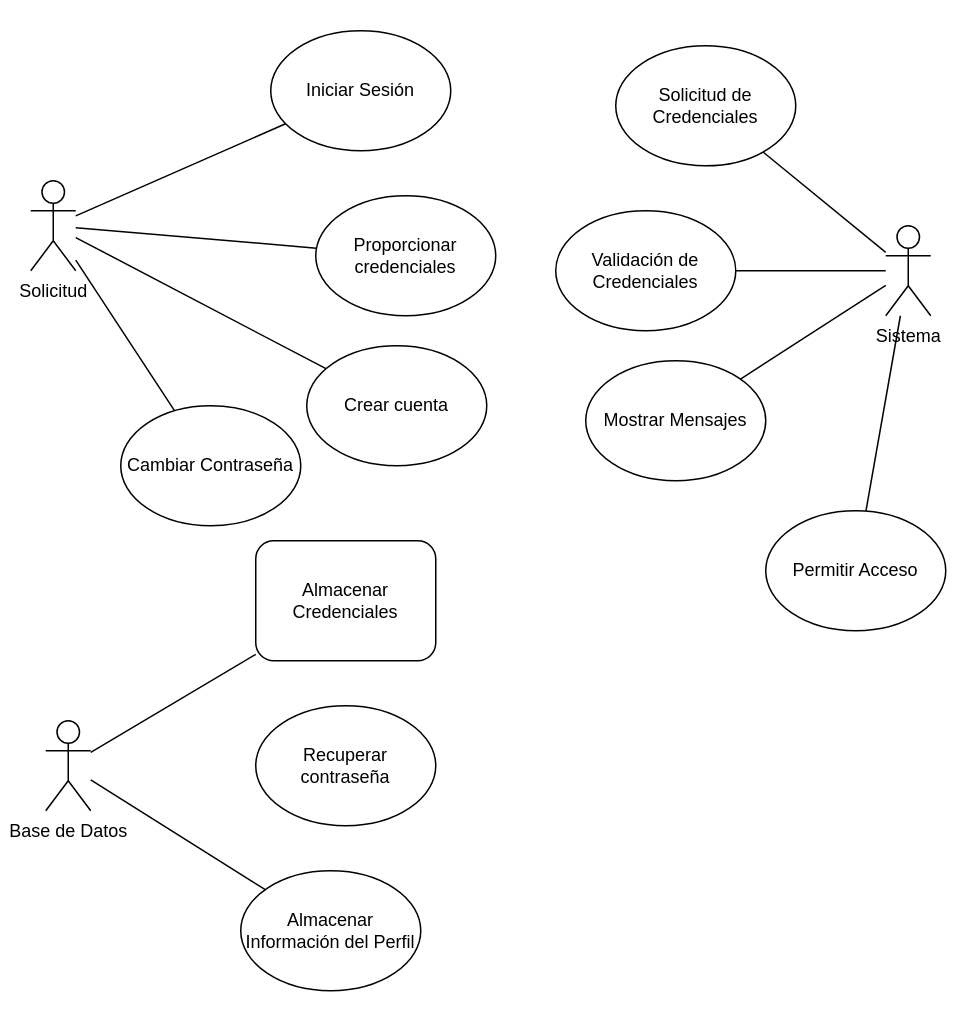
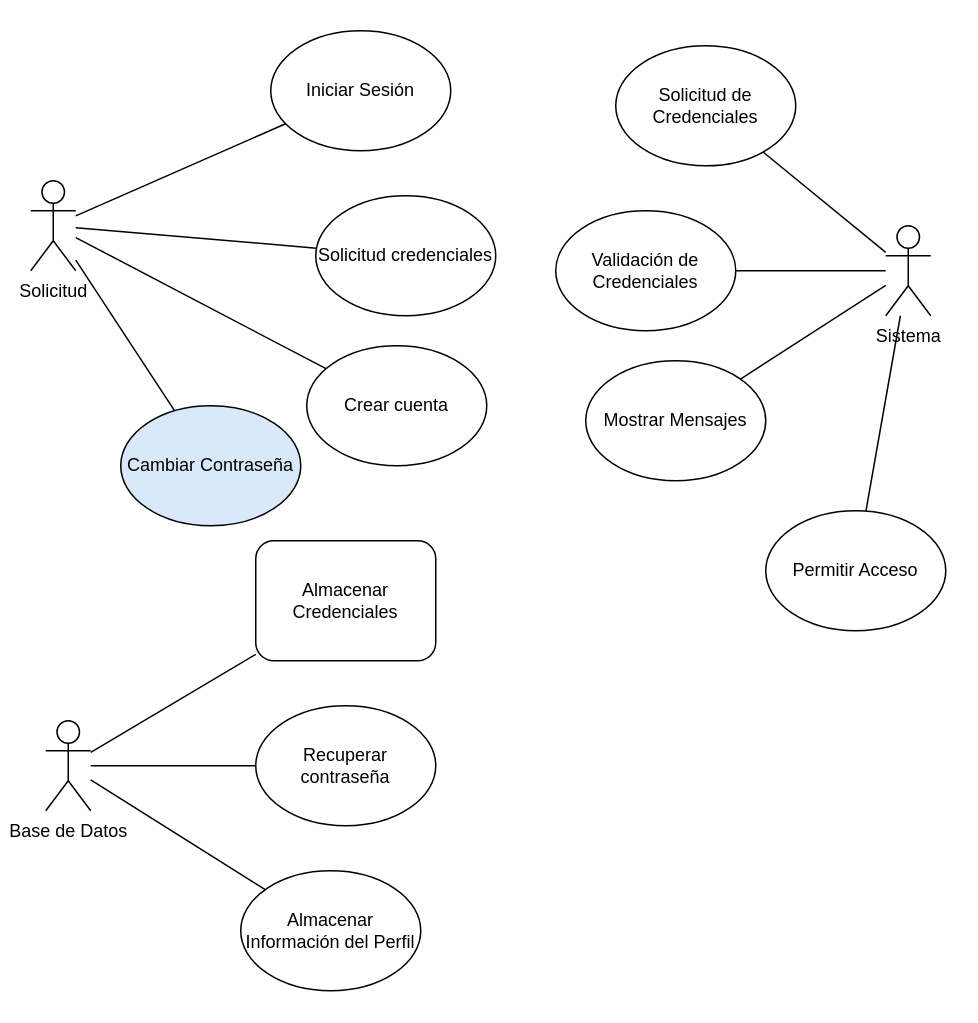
(406, 256) -> (406, 256)
(211, 466) -> (211, 466)
none -> (173, 766)
